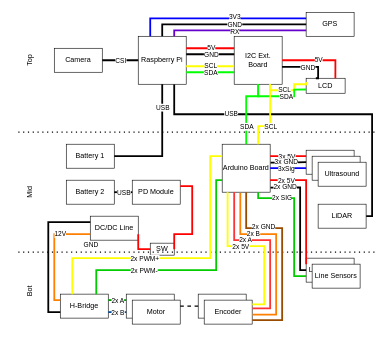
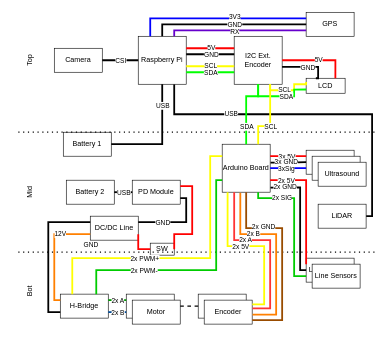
(258, 60) -> (258, 60)
(90, 156) -> (87, 144)
none -> (177, 222)
